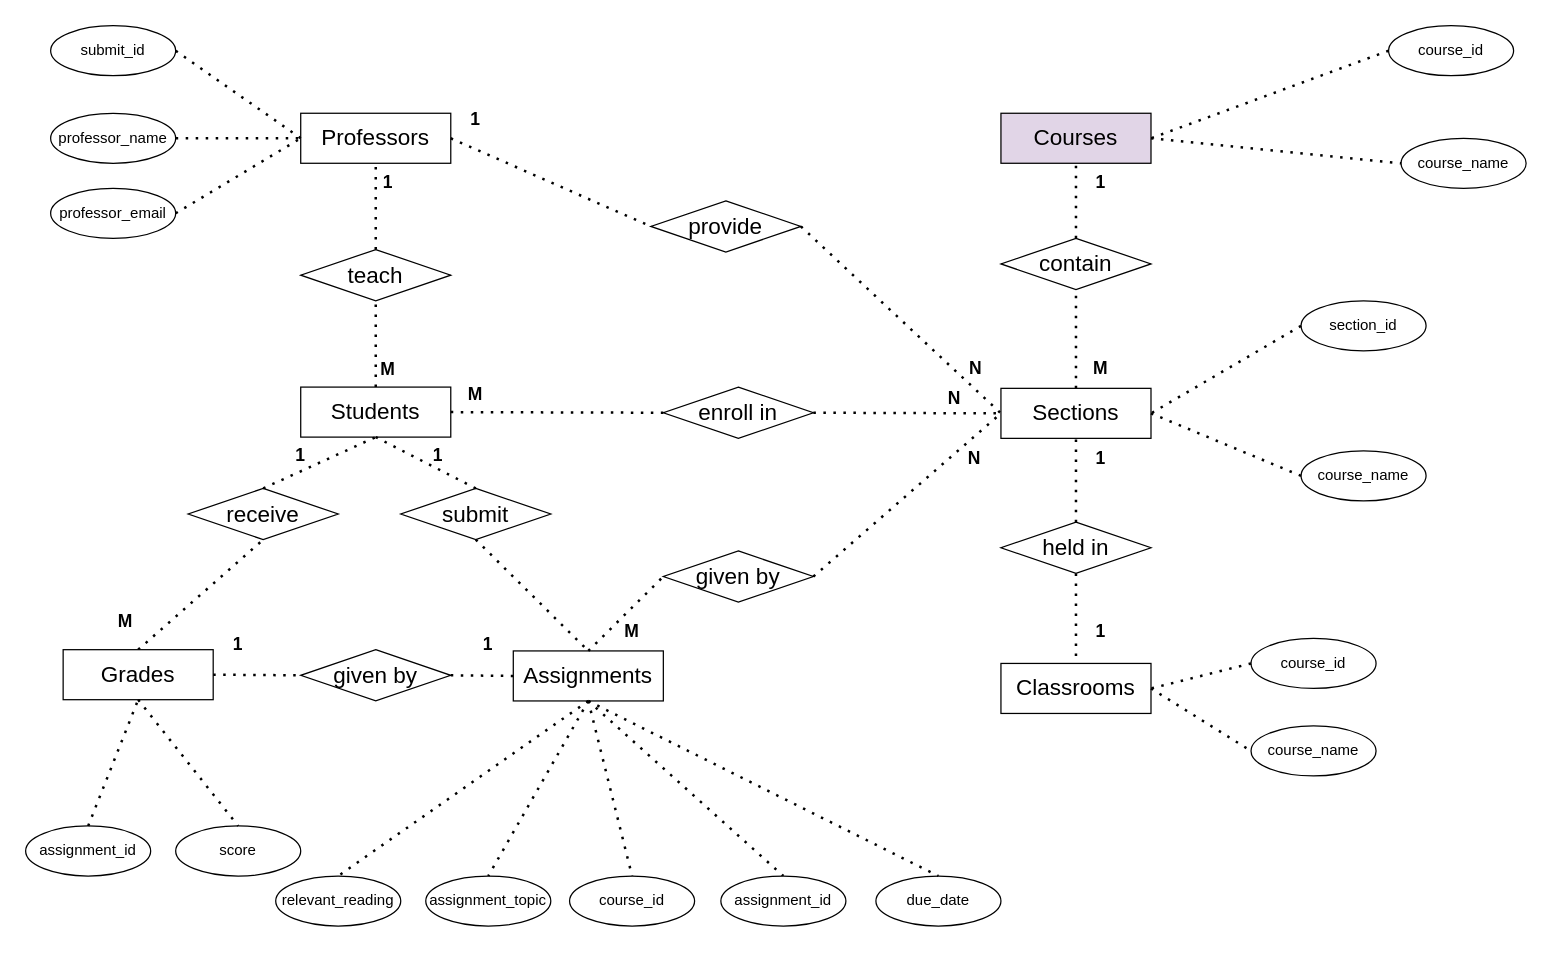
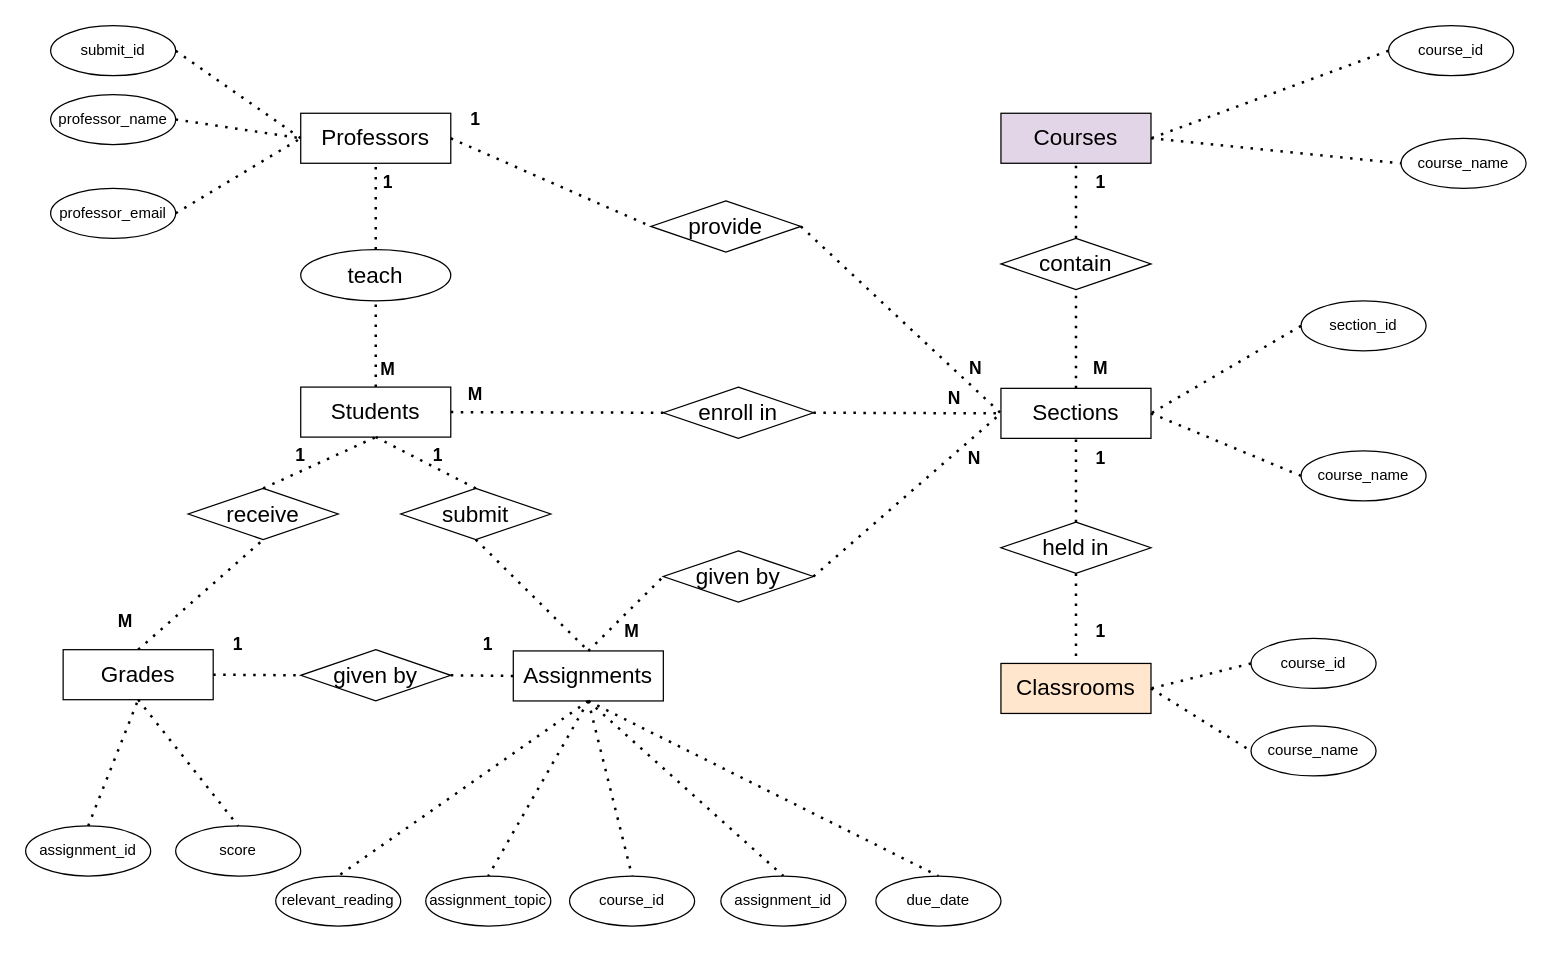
(113, 138) -> (113, 119)
(376, 275) -> (376, 275)
(1076, 688) -> (1076, 688)
